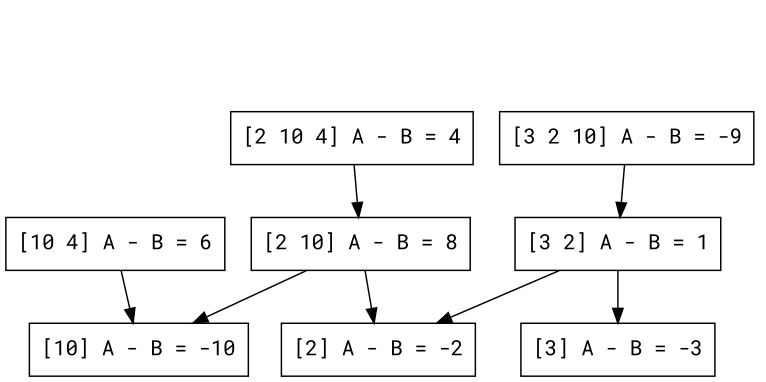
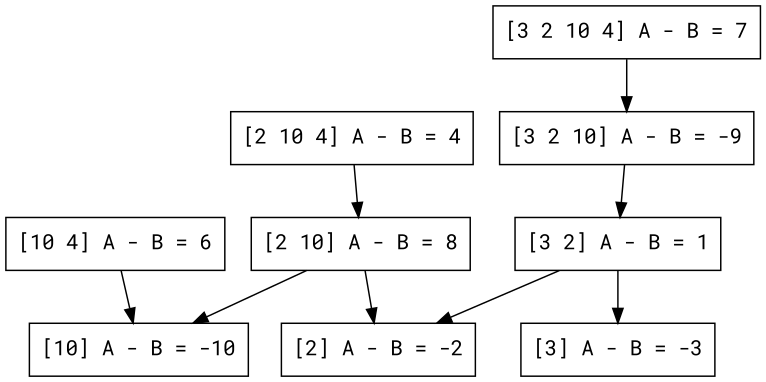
none -> (627, 32)
